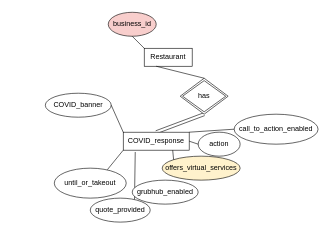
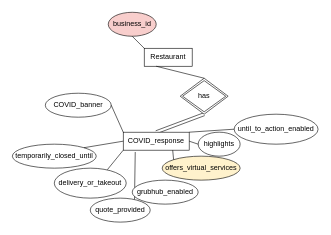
(276, 129) -> (276, 129)
none -> (104, 144)
(219, 144) -> (219, 144)
none -> (54, 156)
(90, 183) -> (90, 183)
